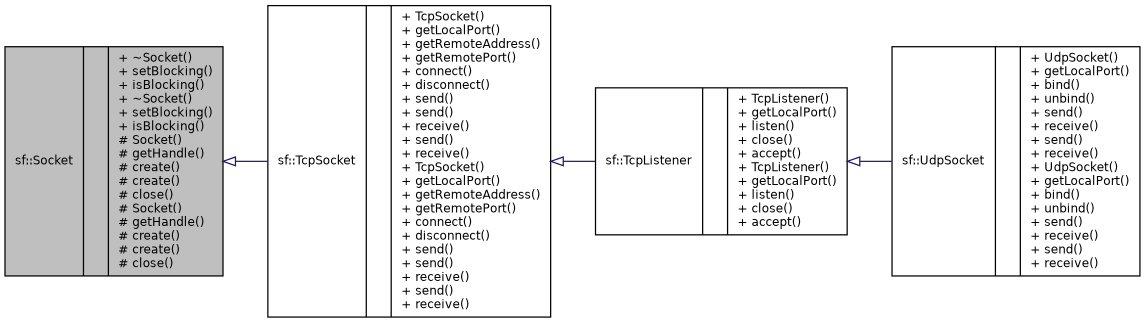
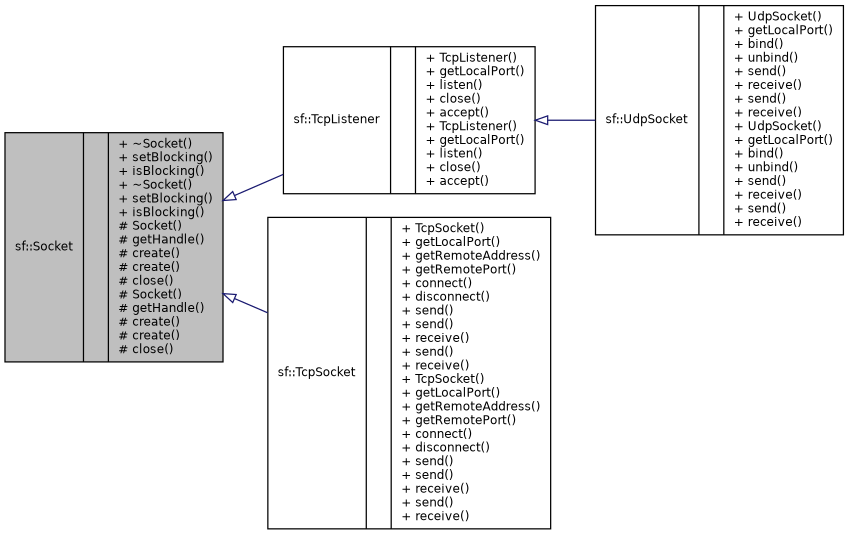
(579, 161) -> (259, 185)
